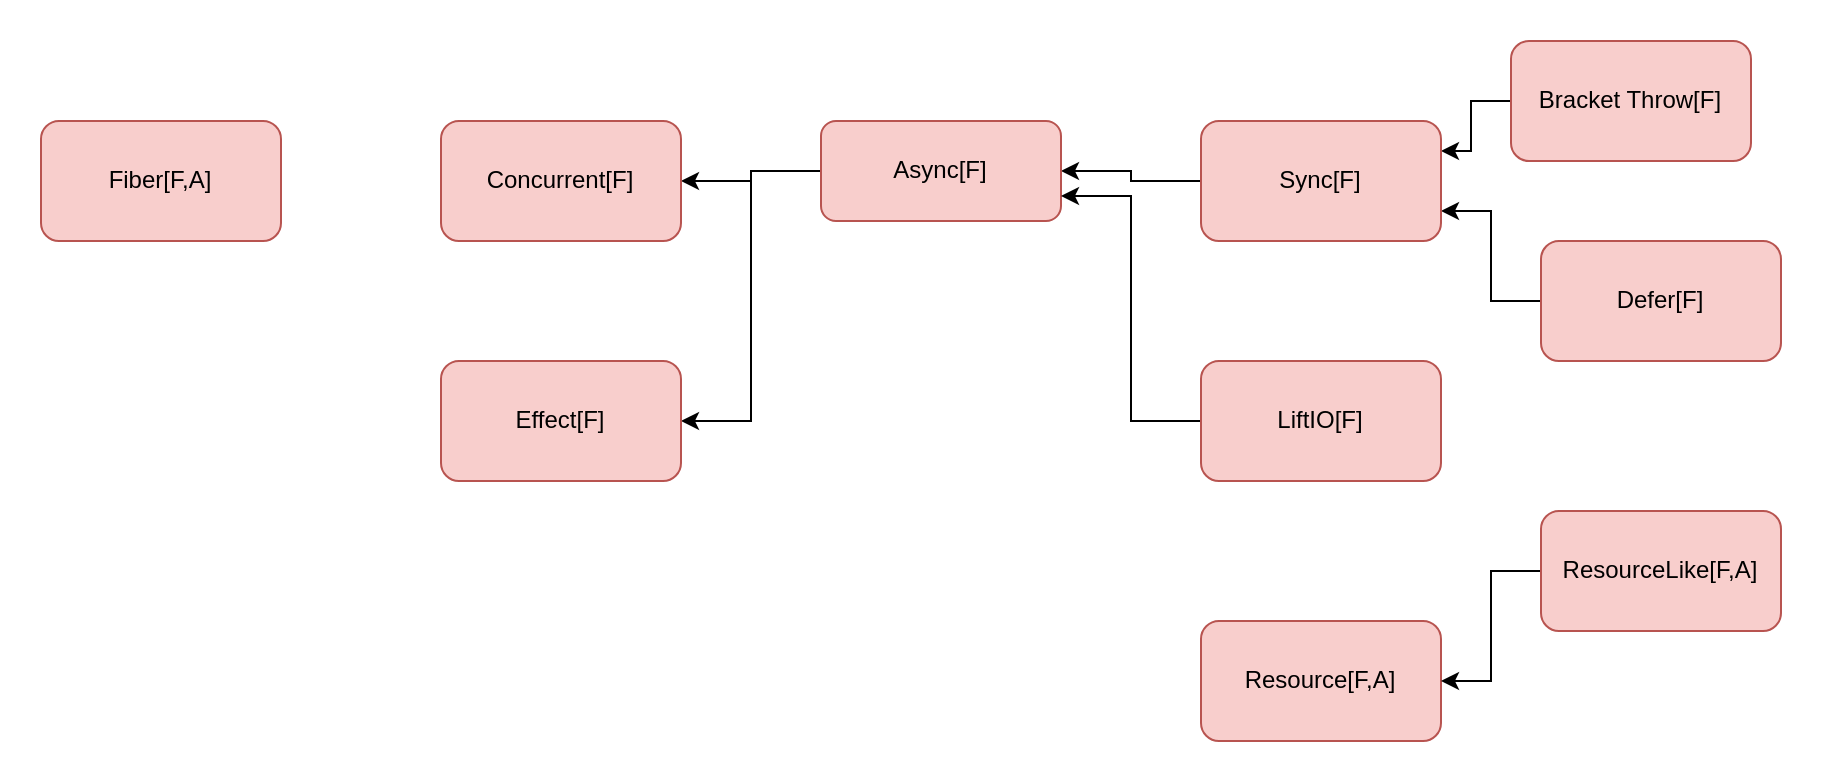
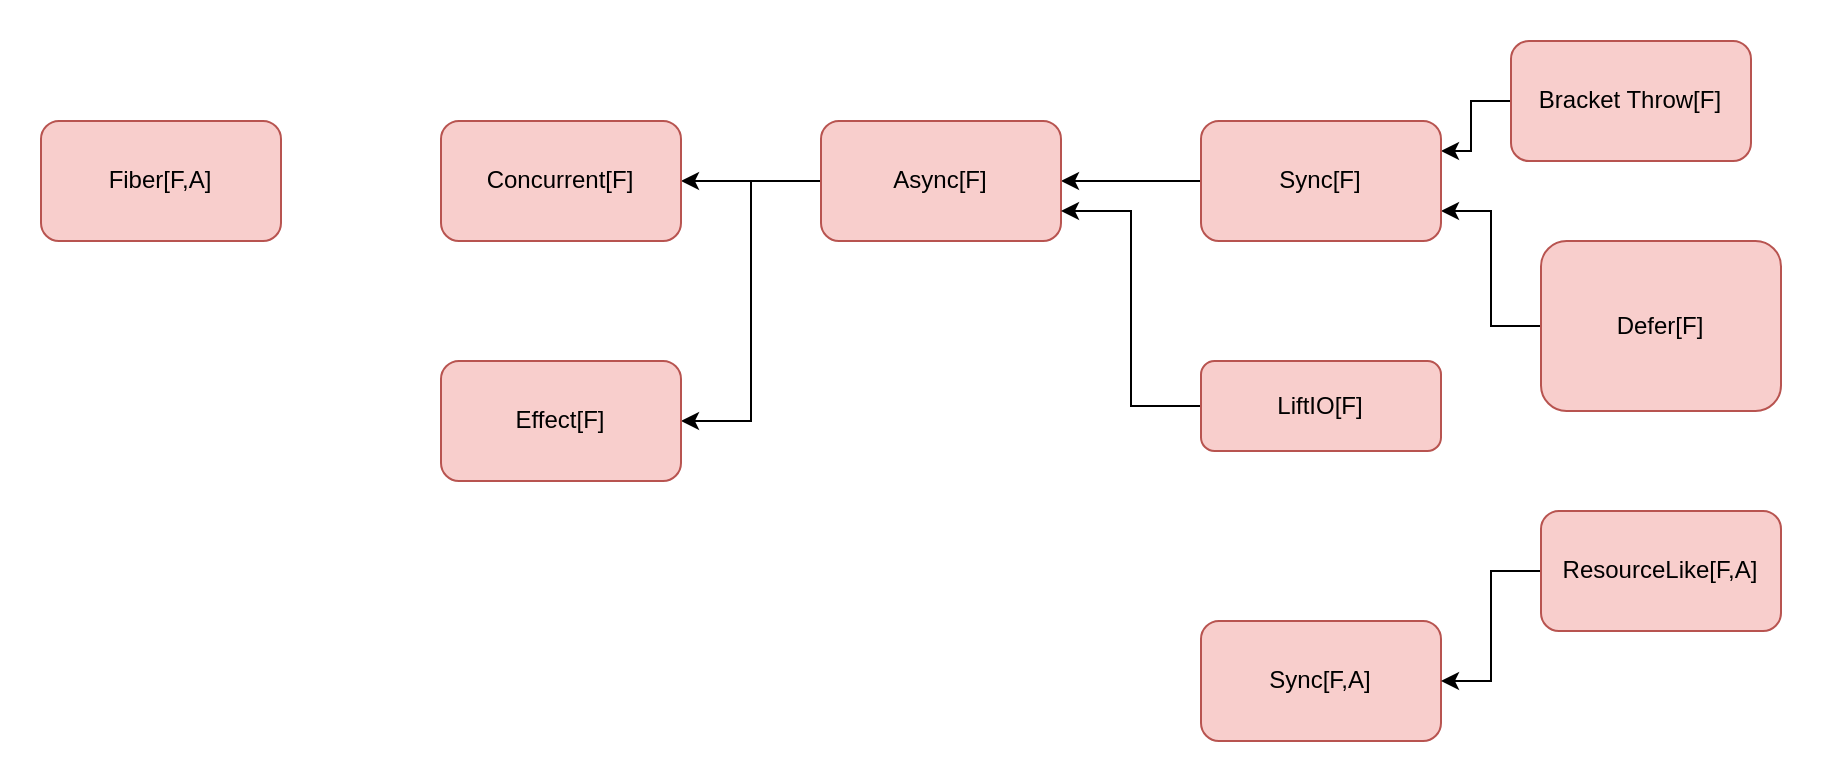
(941, 171) -> (941, 181)
(1661, 301) -> (1661, 326)
(1321, 421) -> (1321, 406)
(1321, 681) -> (1321, 681)
